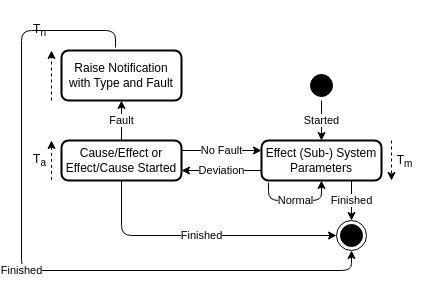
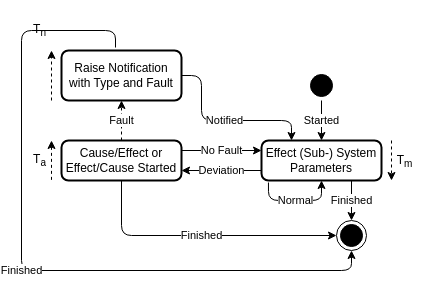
none -> (227, 121)
(122, 133) -> (122, 133)
